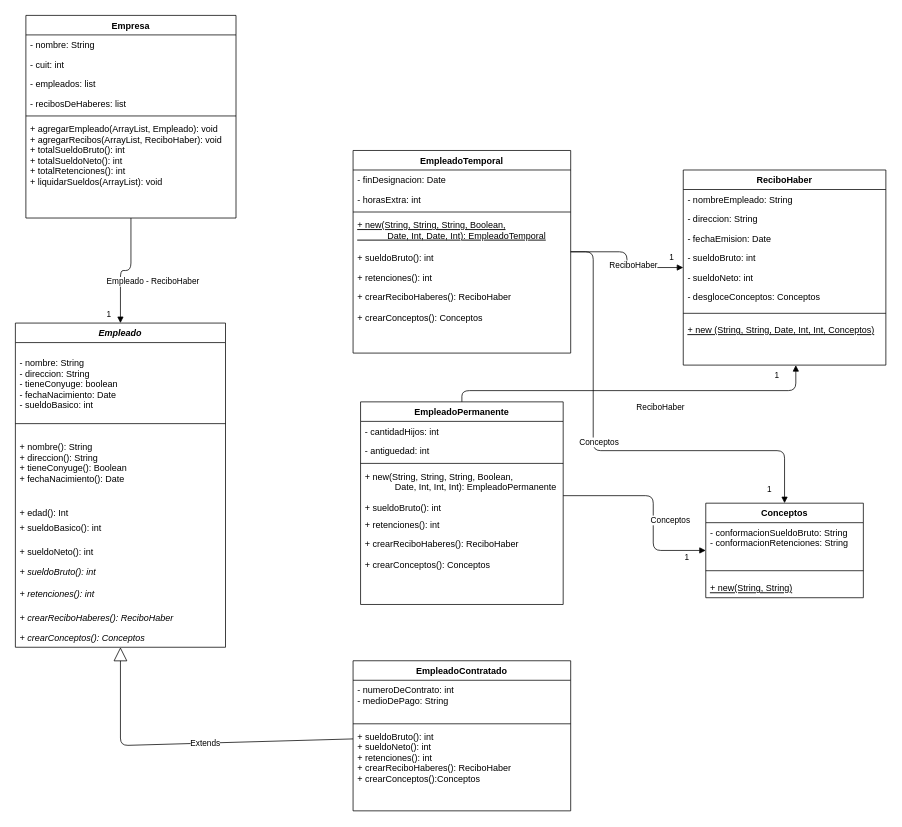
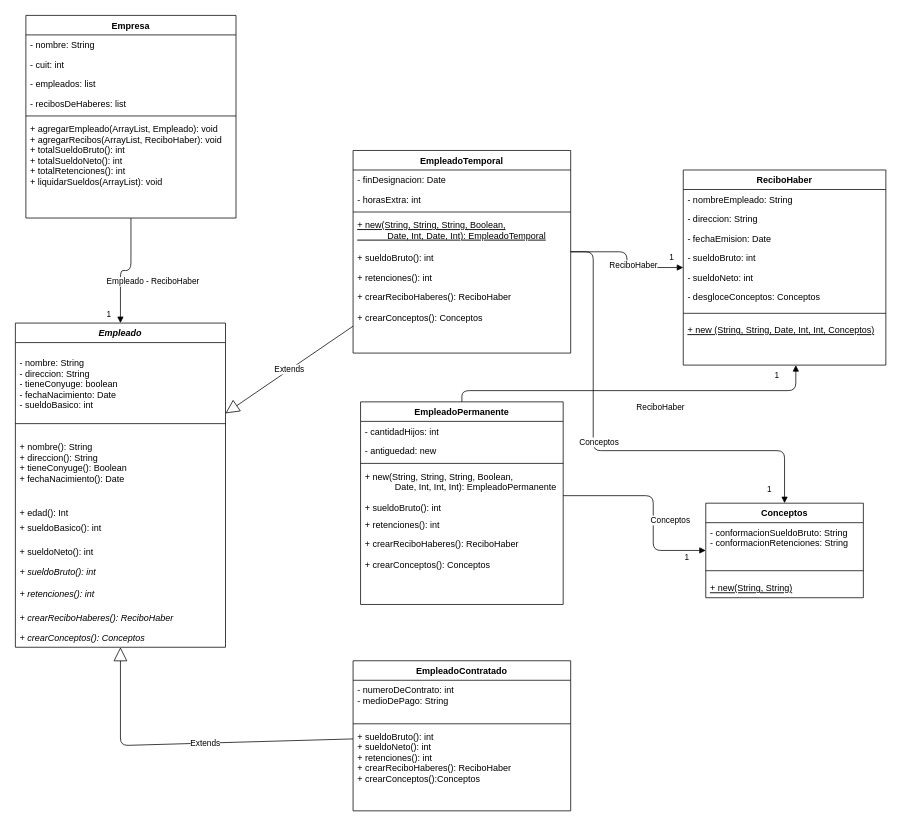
none -> (294, 366)
(401, 451) -> (403, 451)
